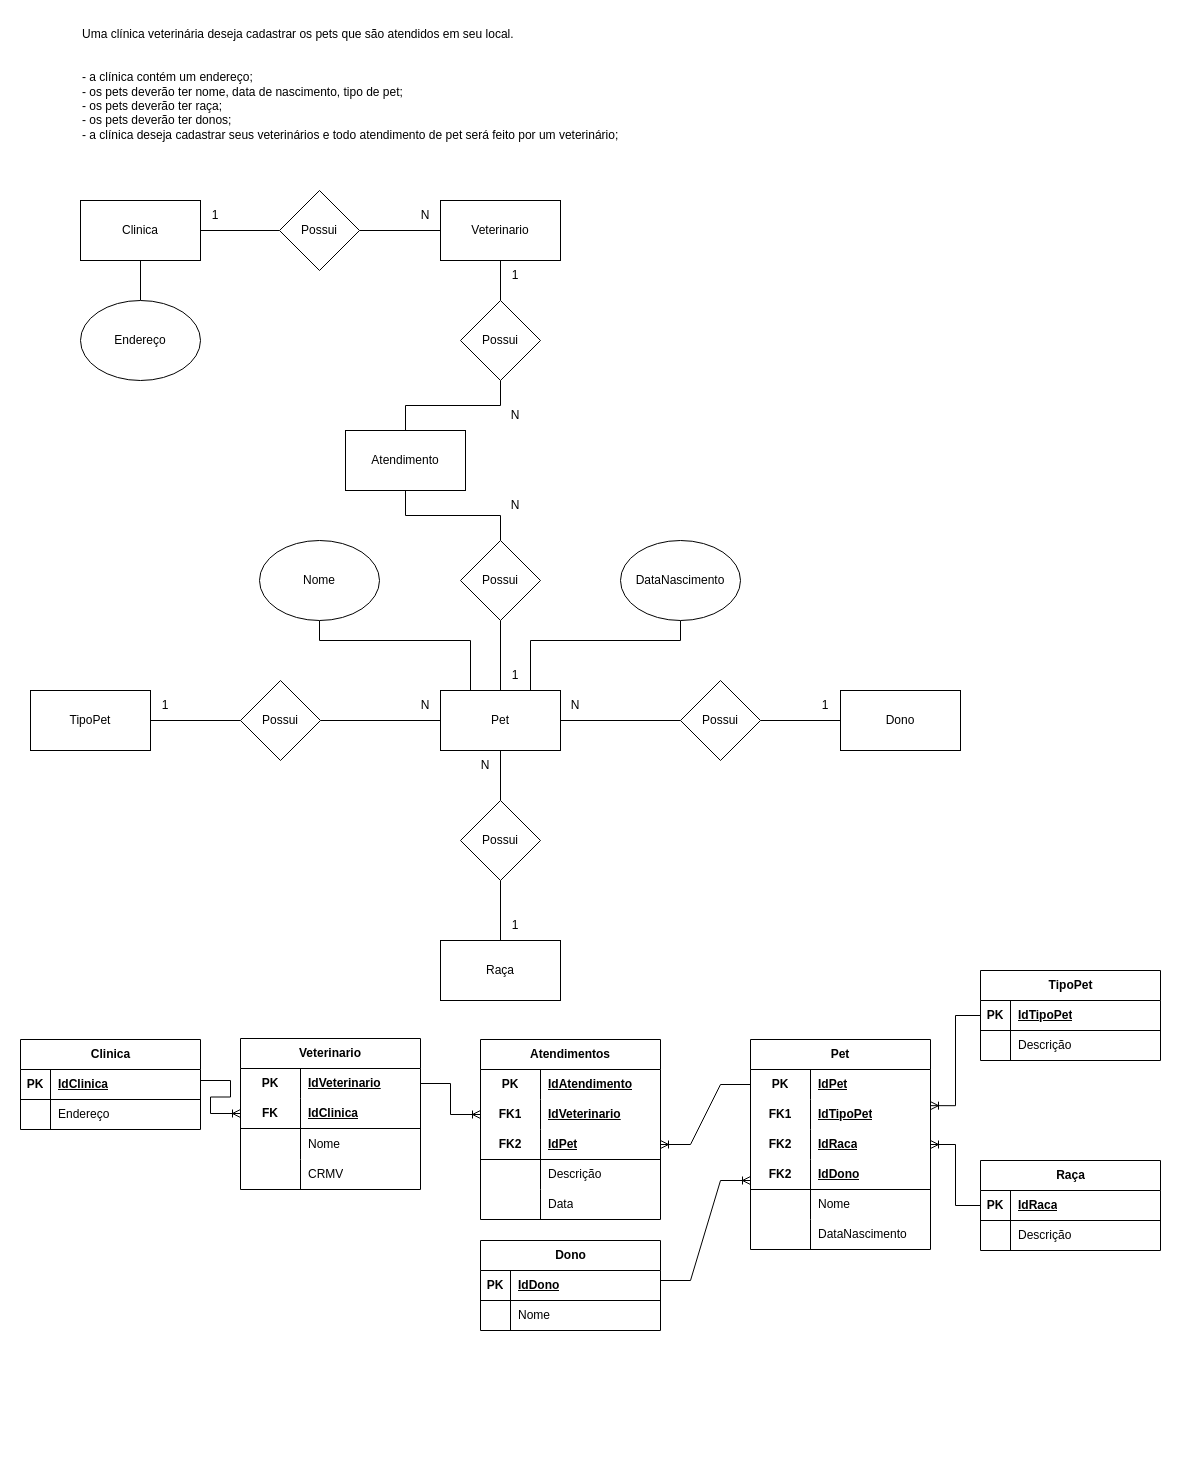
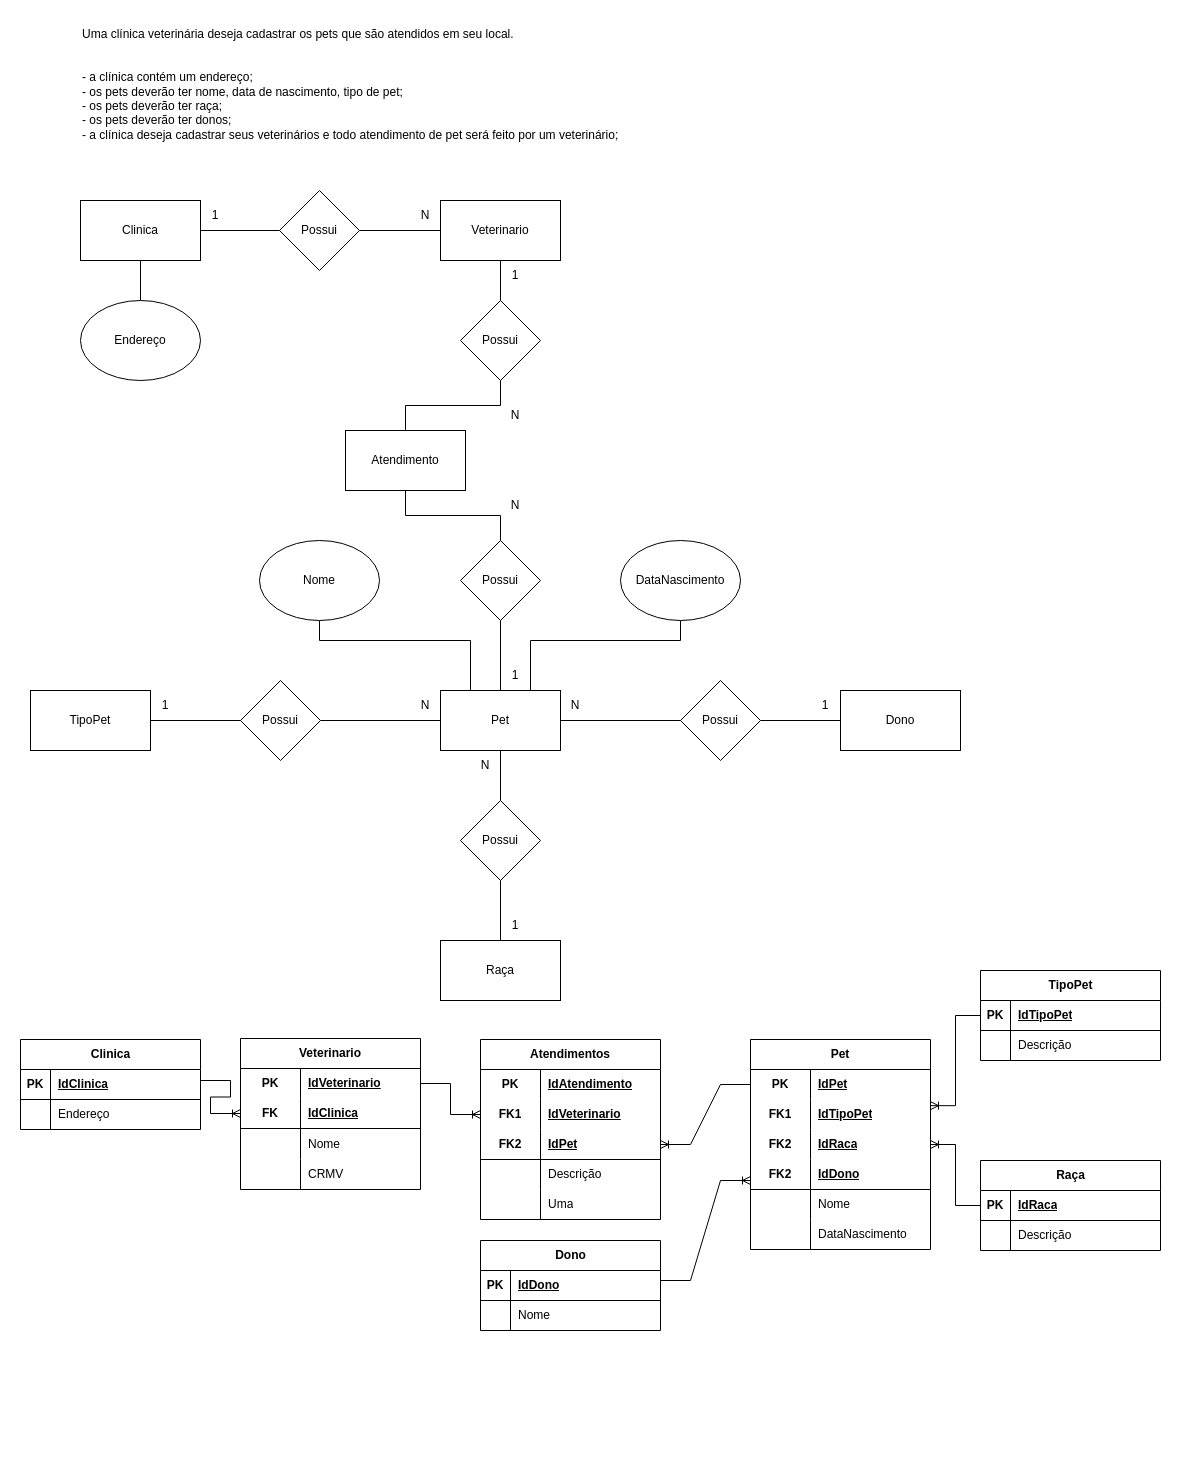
(562, 1205) -> (559, 1205)
